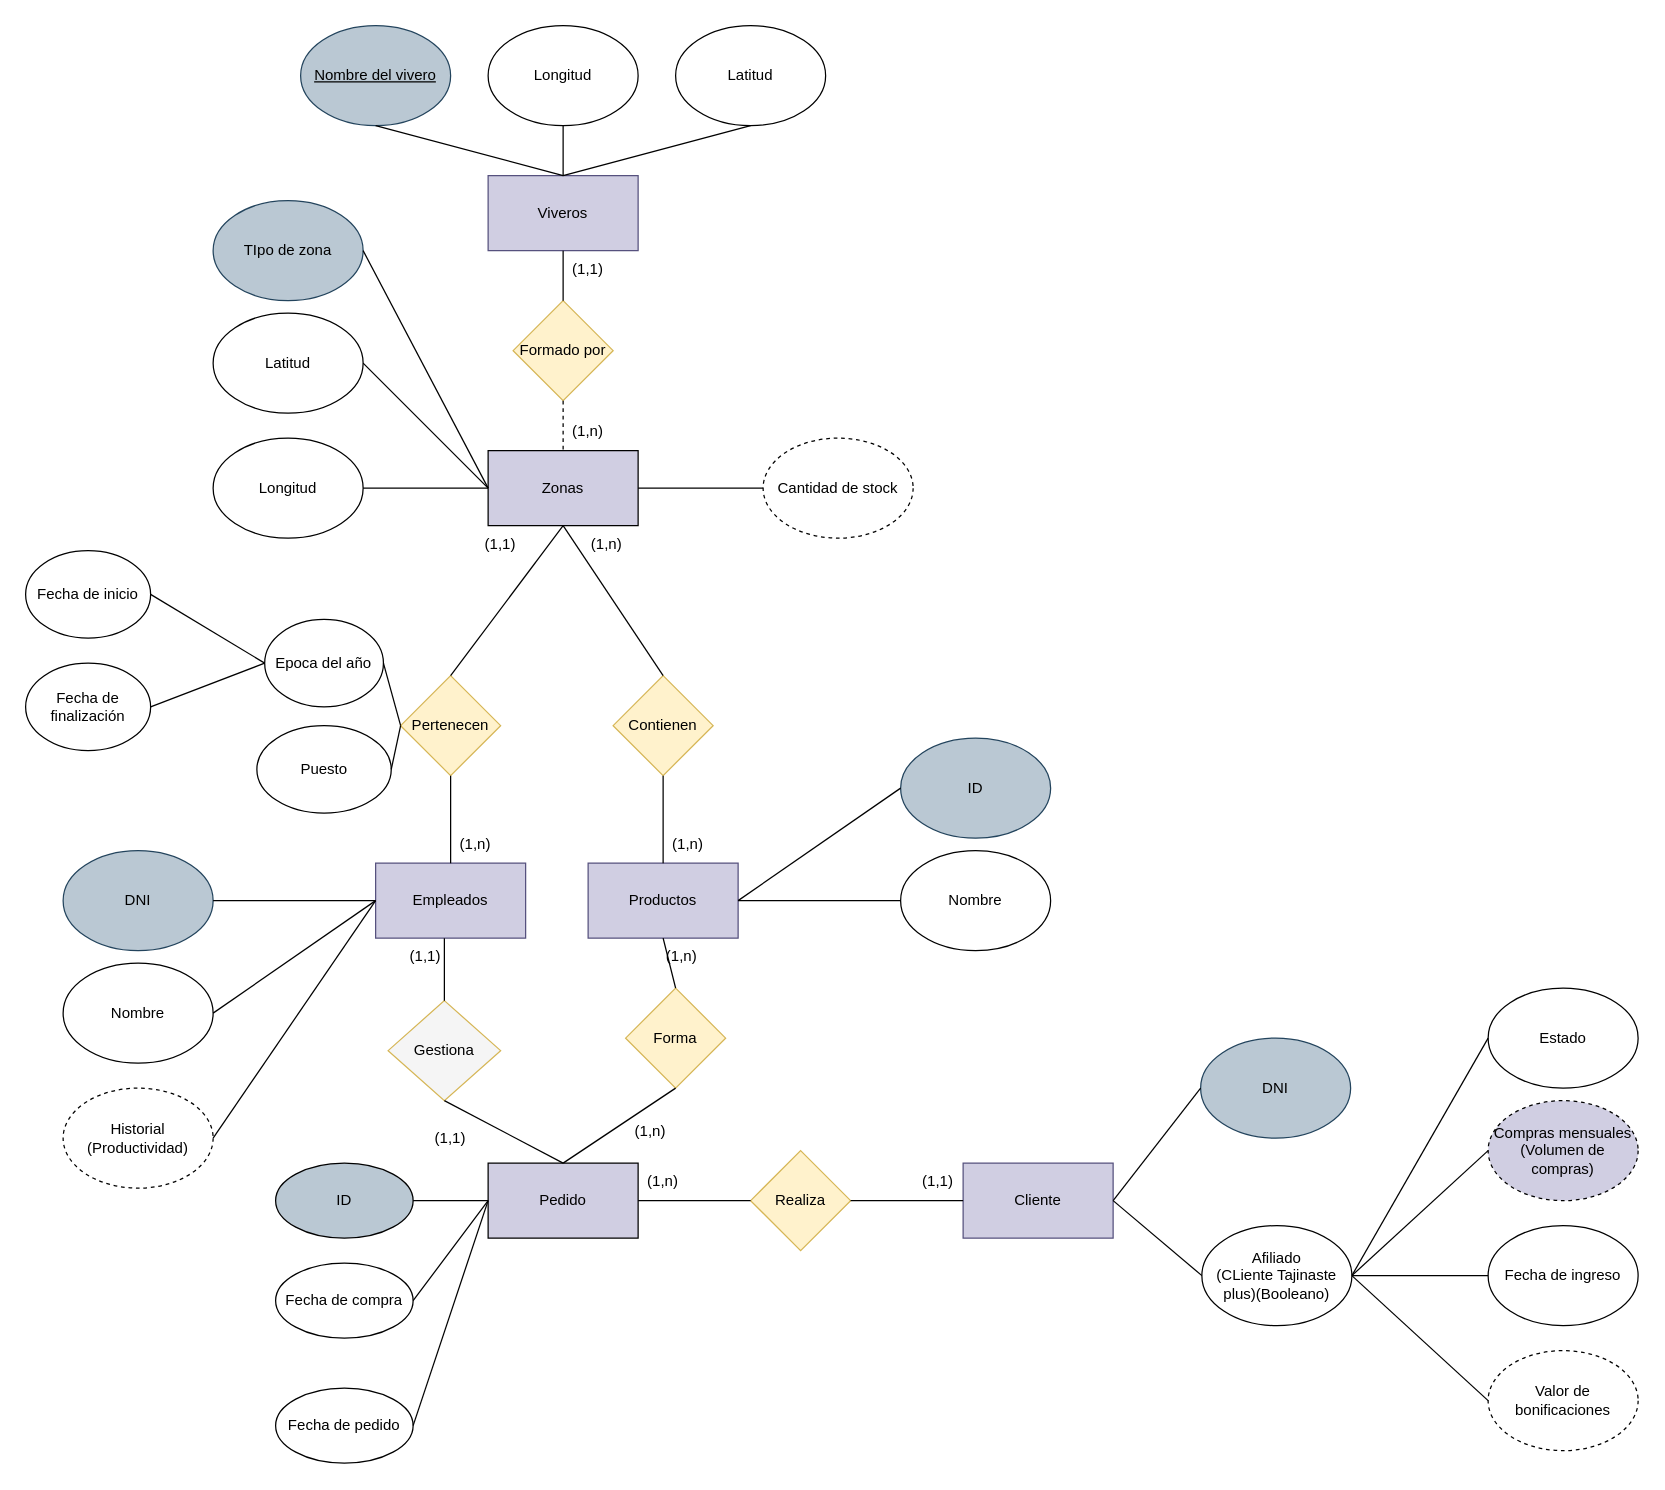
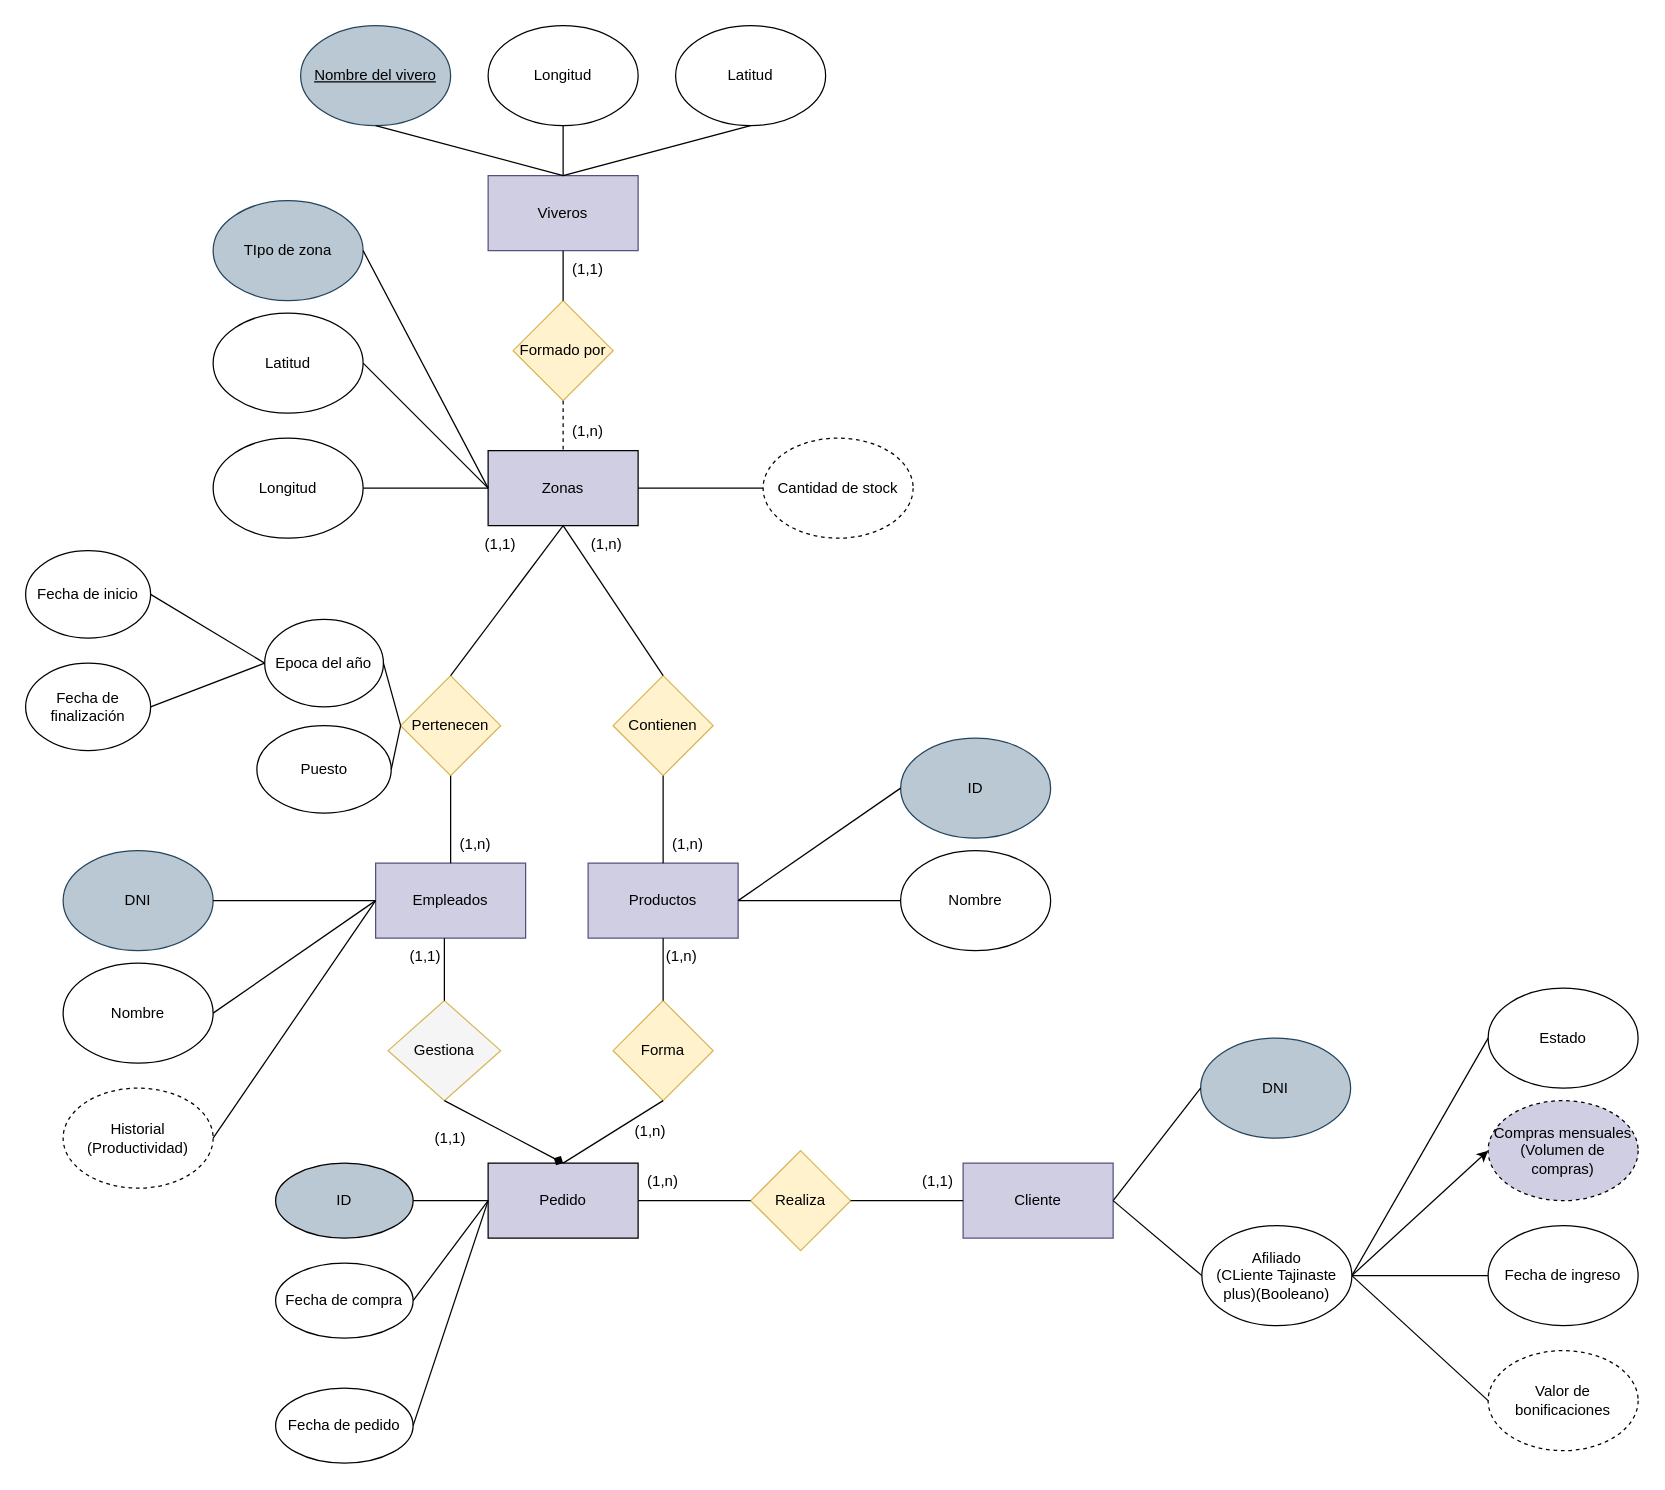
(676, 1038) -> (663, 1051)
(1484, 1155) -> (1481, 1157)
(557, 1160) -> (553, 1158)
